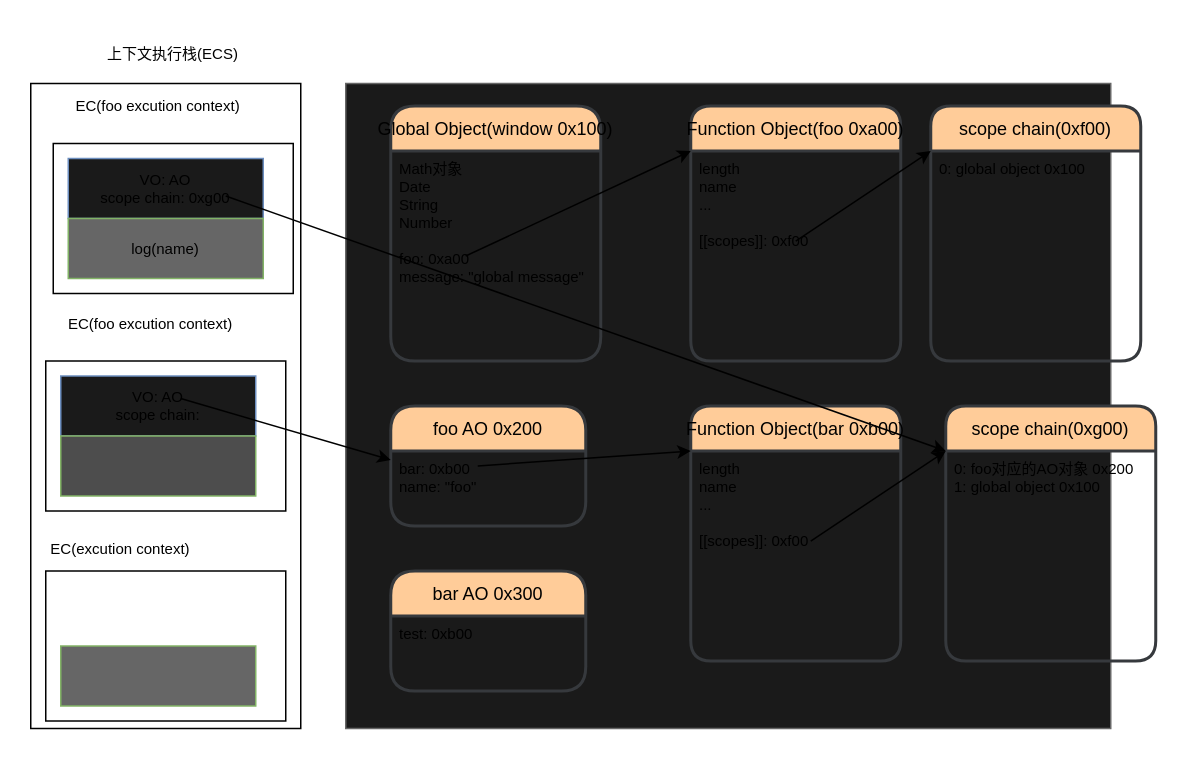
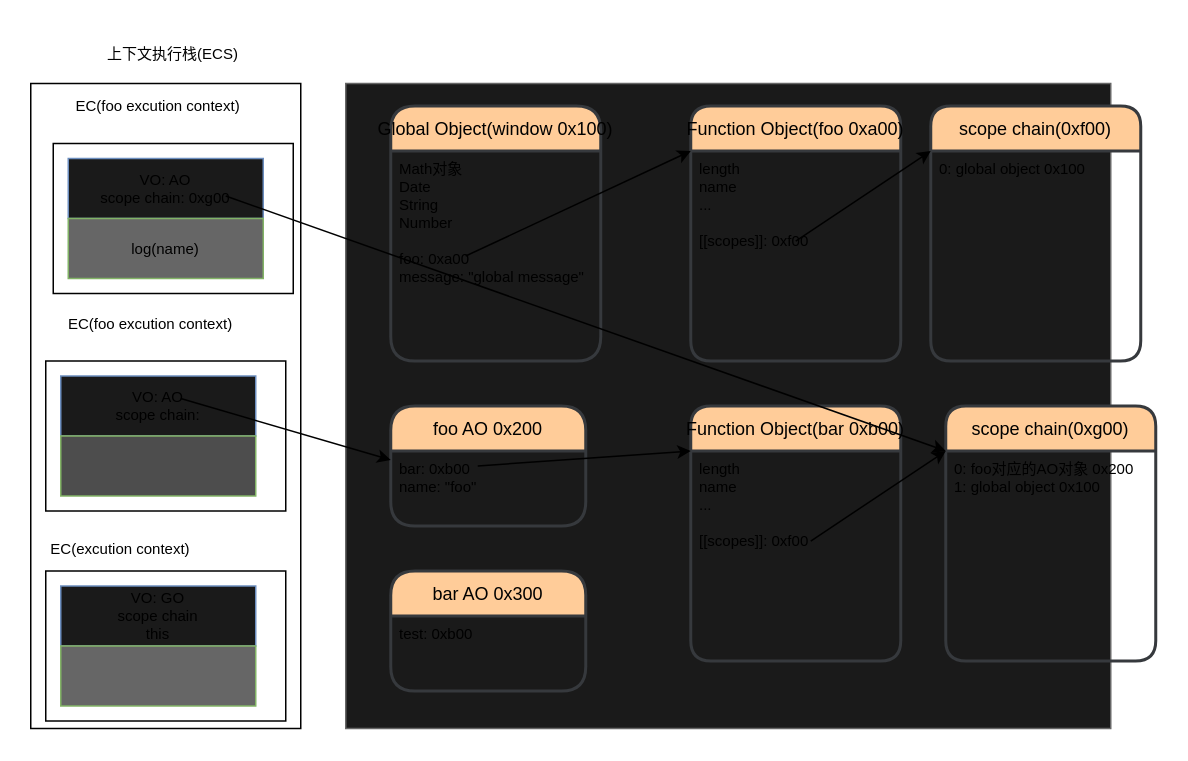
none -> (158, 616)
